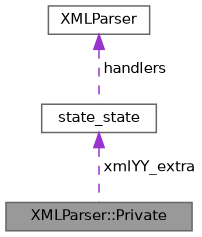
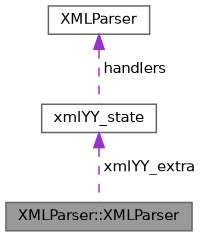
(99, 118) -> (99, 118)
(99, 217) -> (99, 217)
